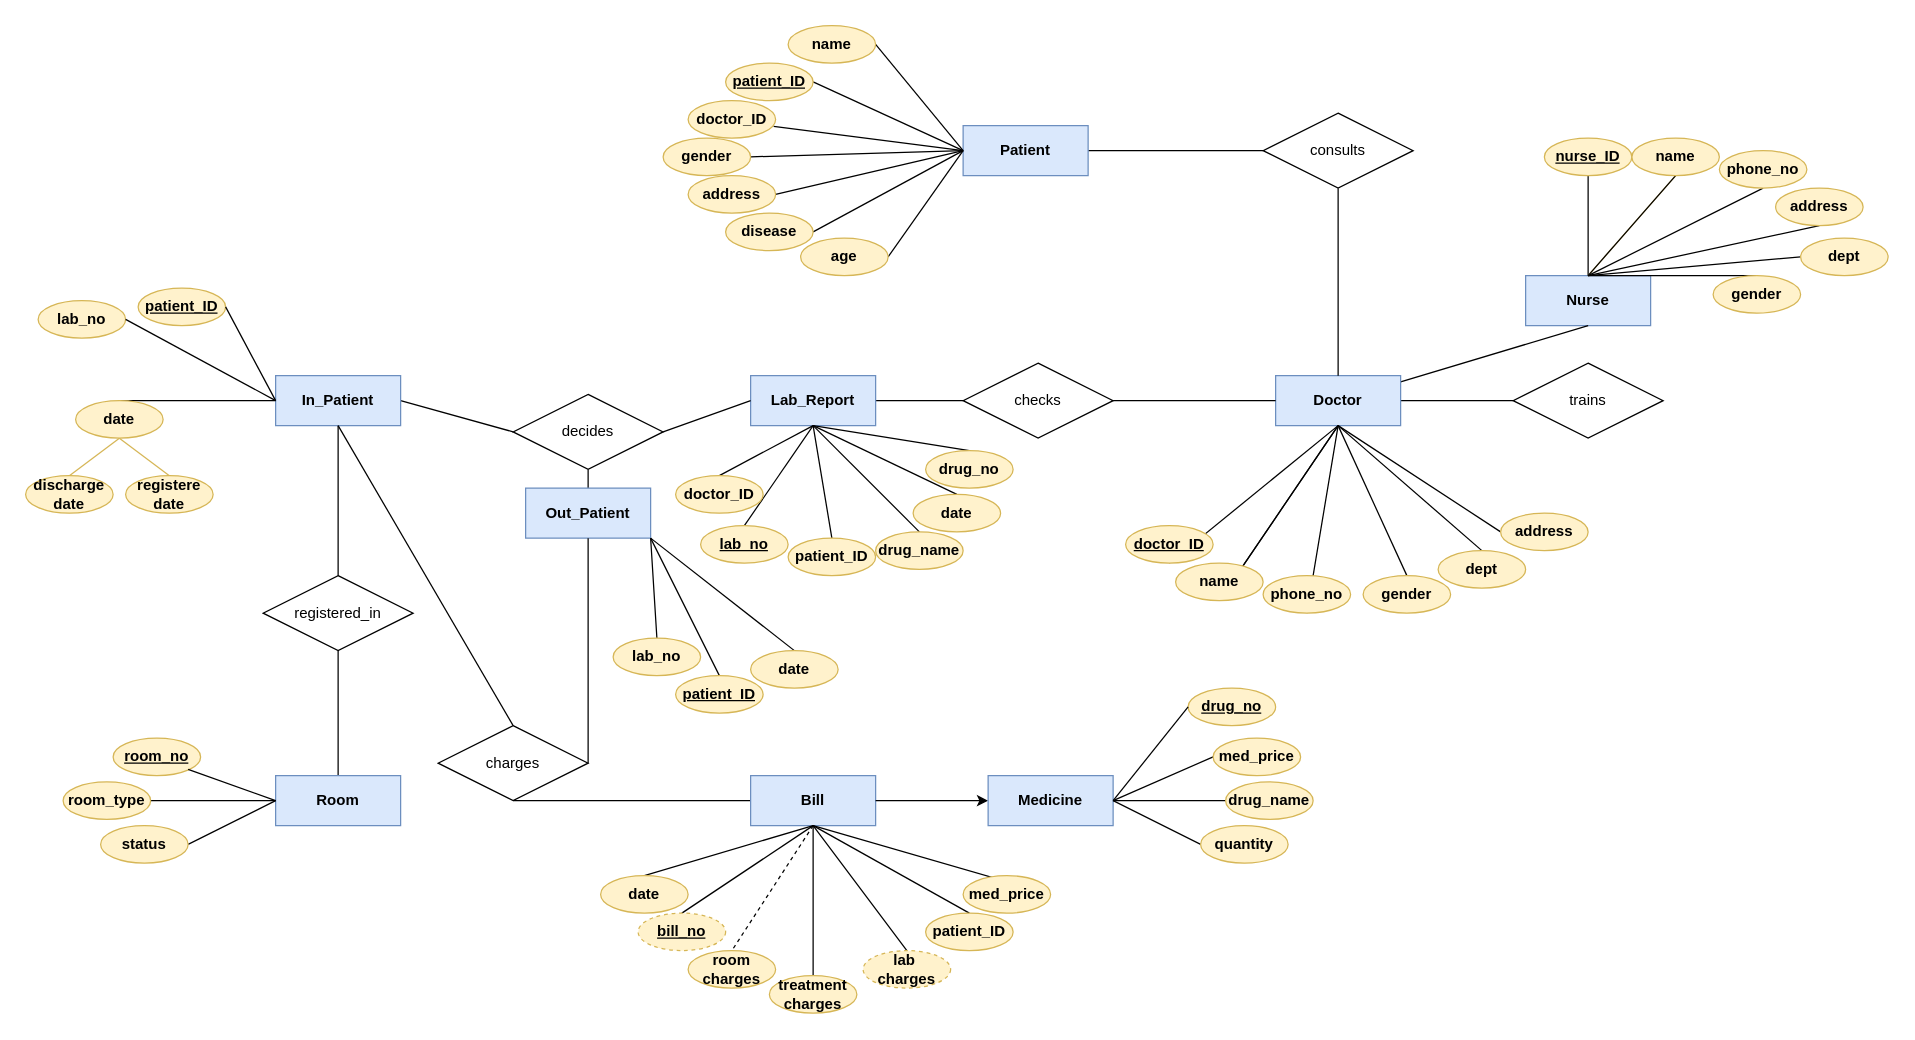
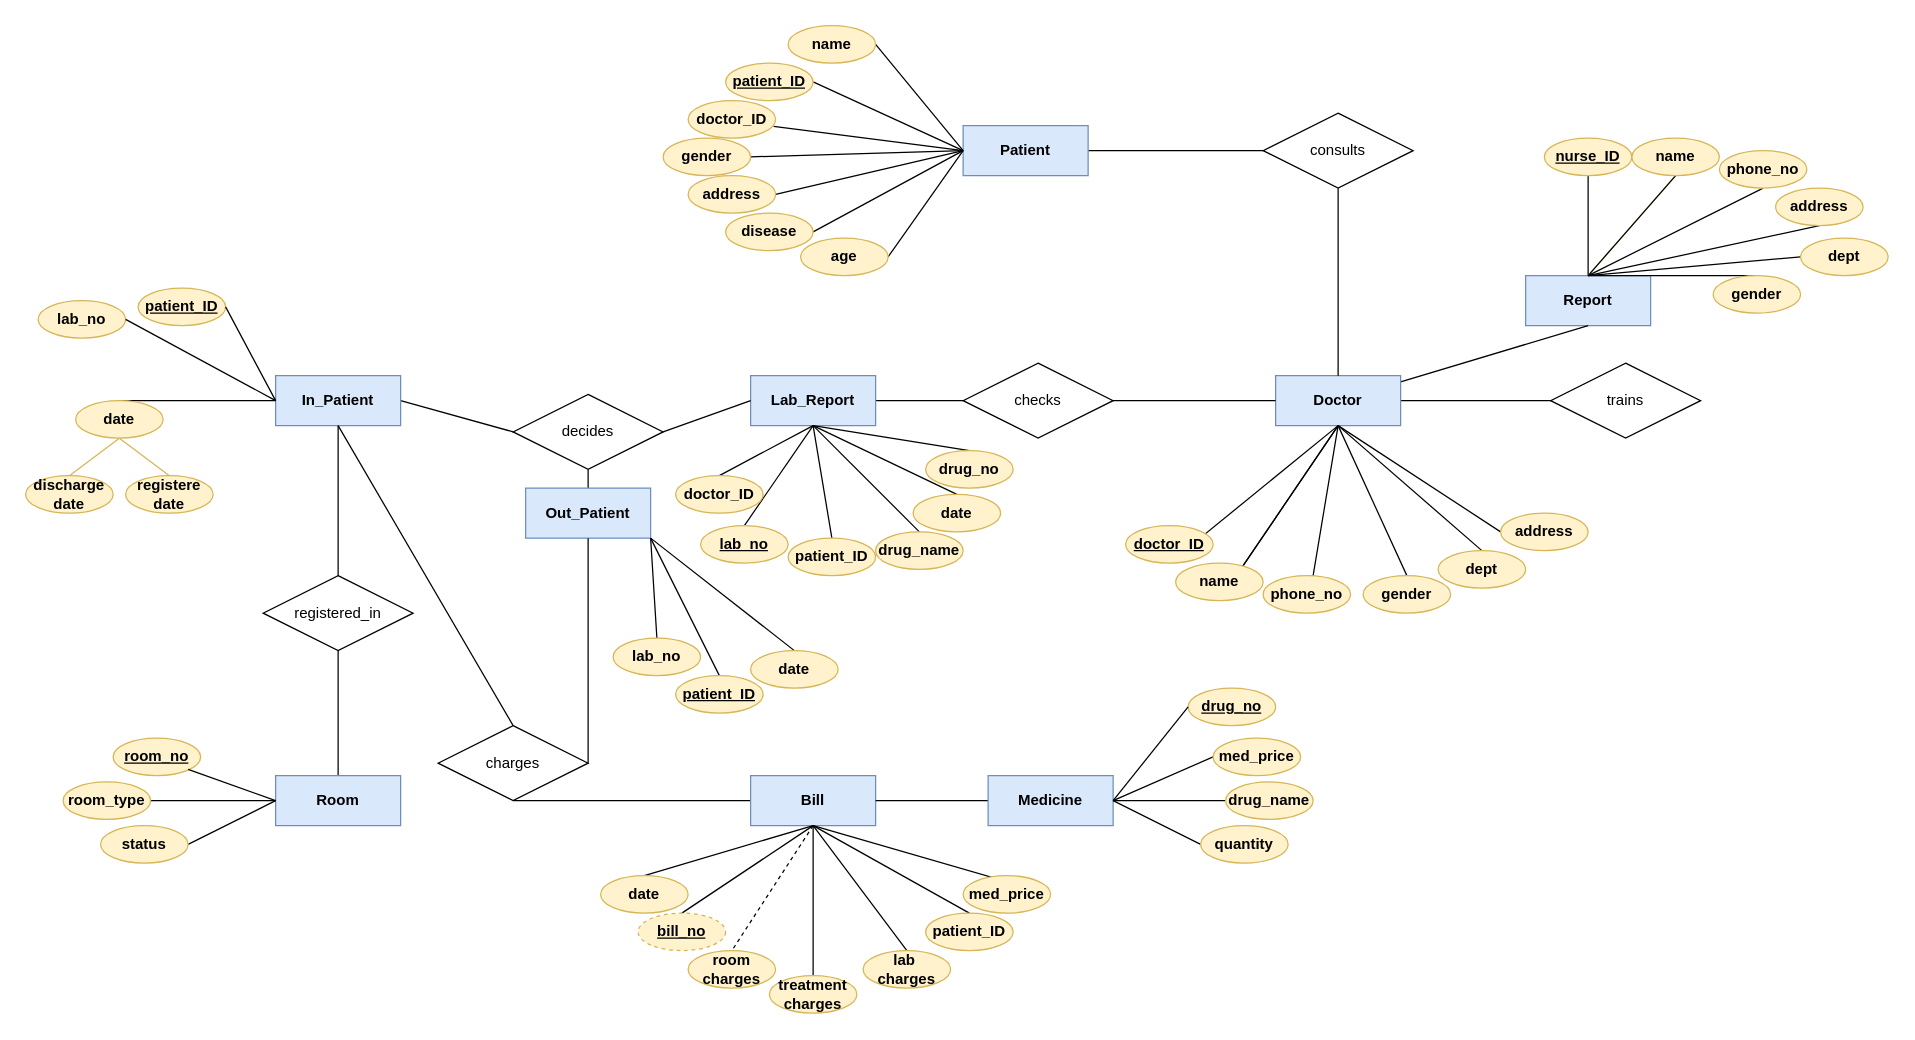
(1588, 301) -> (1588, 301)
(1588, 401) -> (1626, 401)
(978, 801) -> (981, 801)
(907, 969) -> (907, 969)
